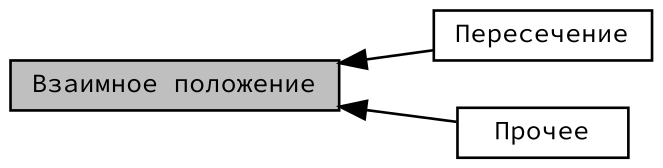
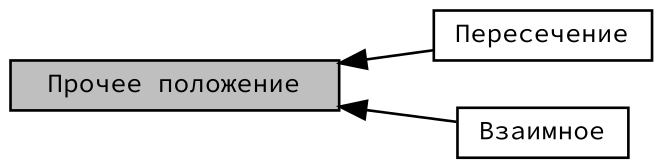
(175, 85) -> (175, 85)
(543, 133) -> (543, 133)
